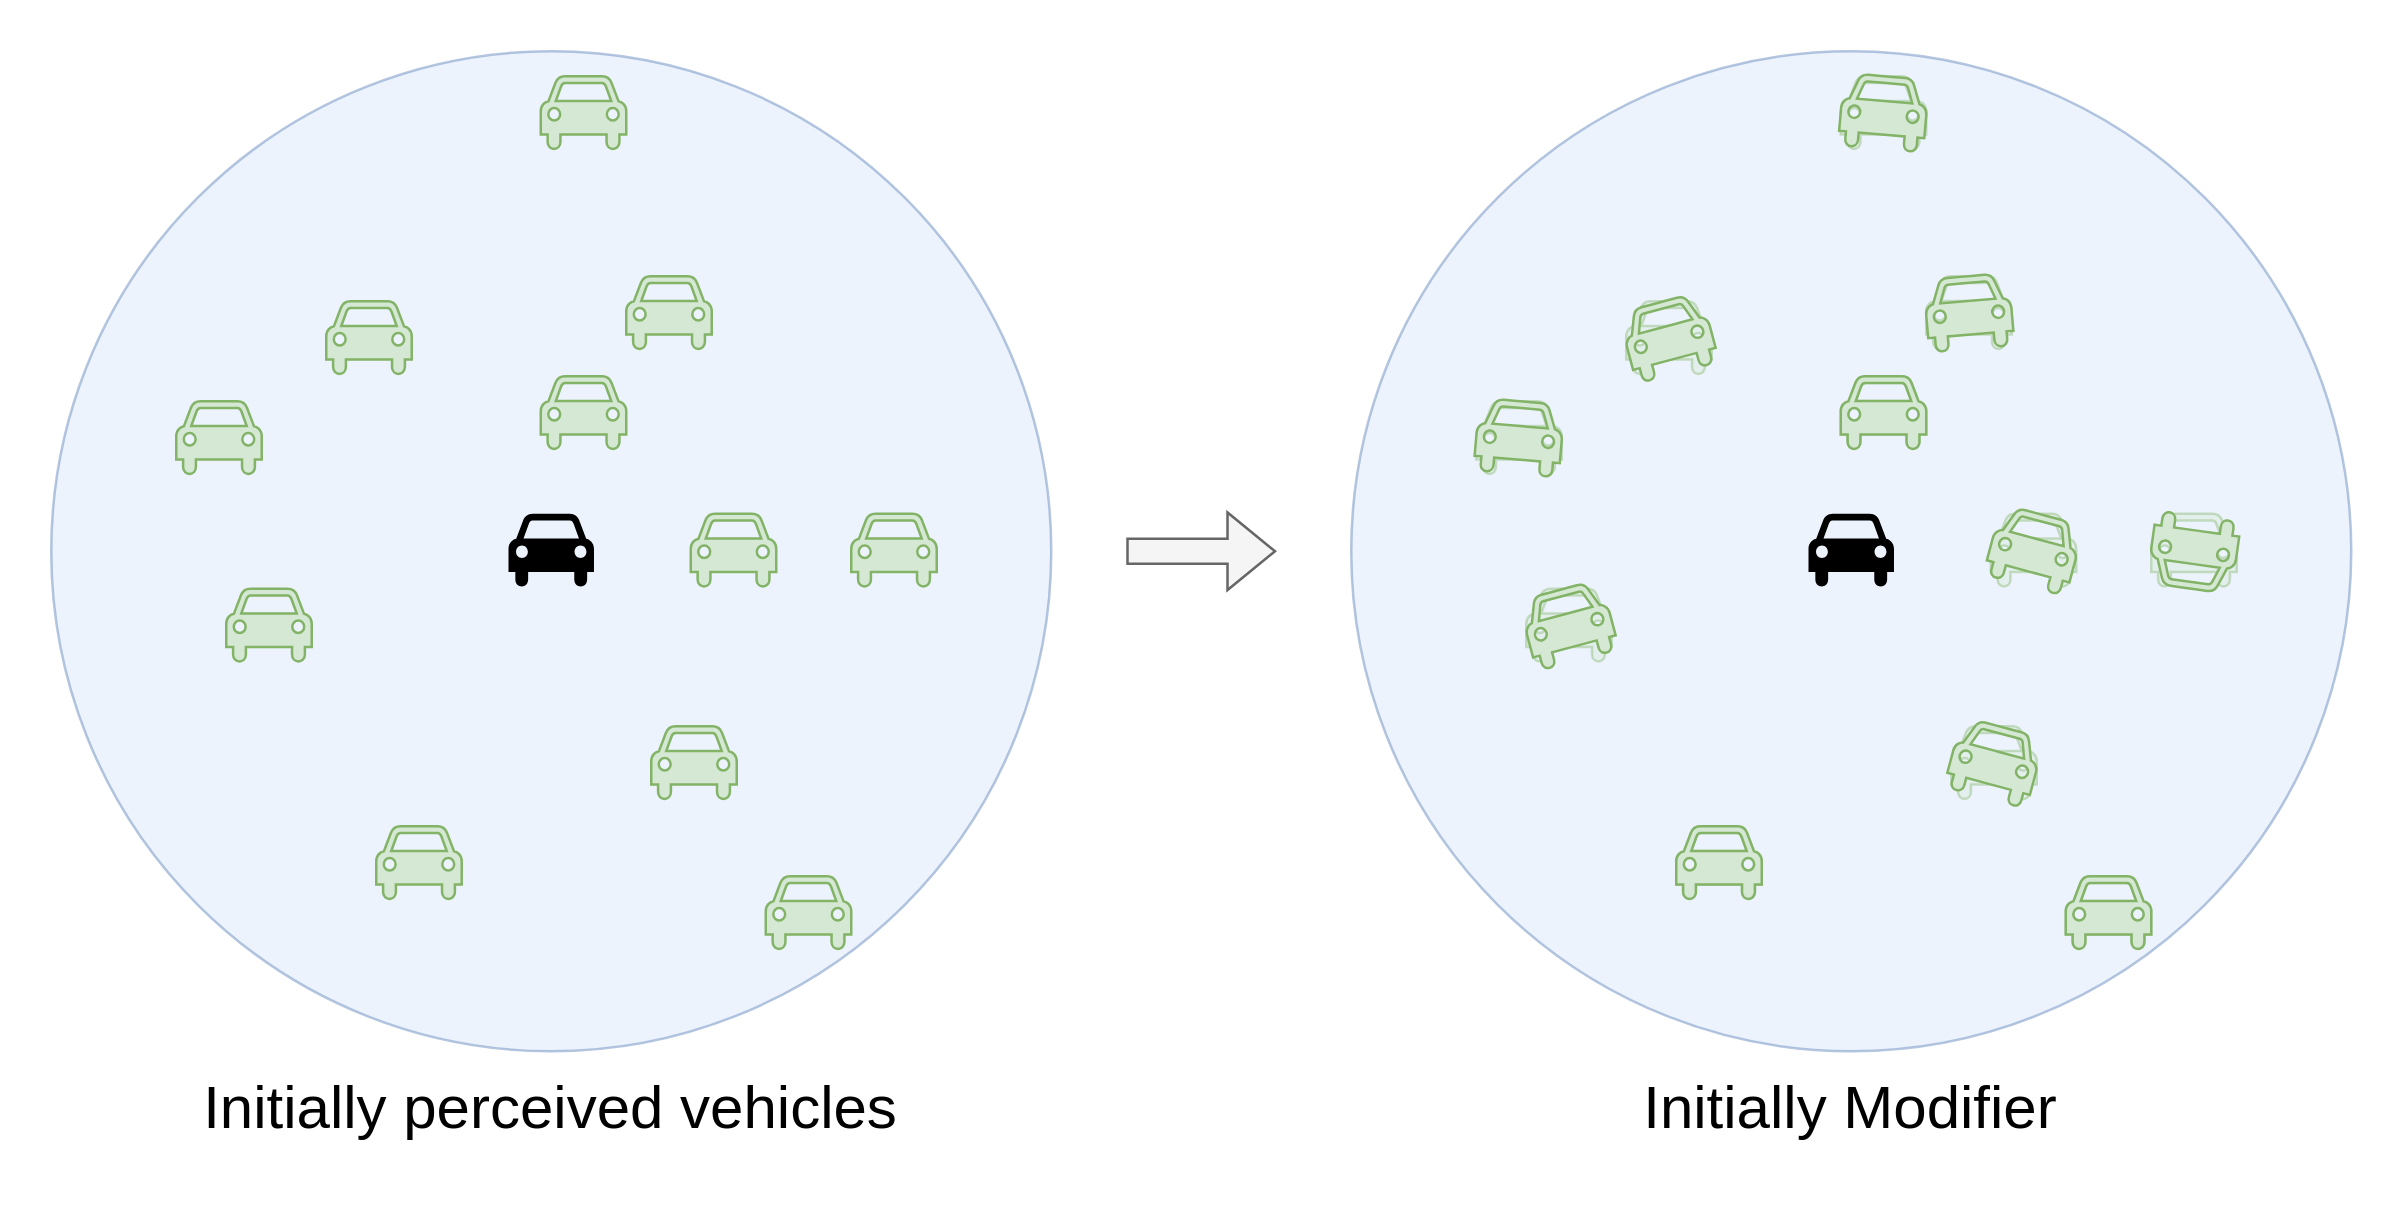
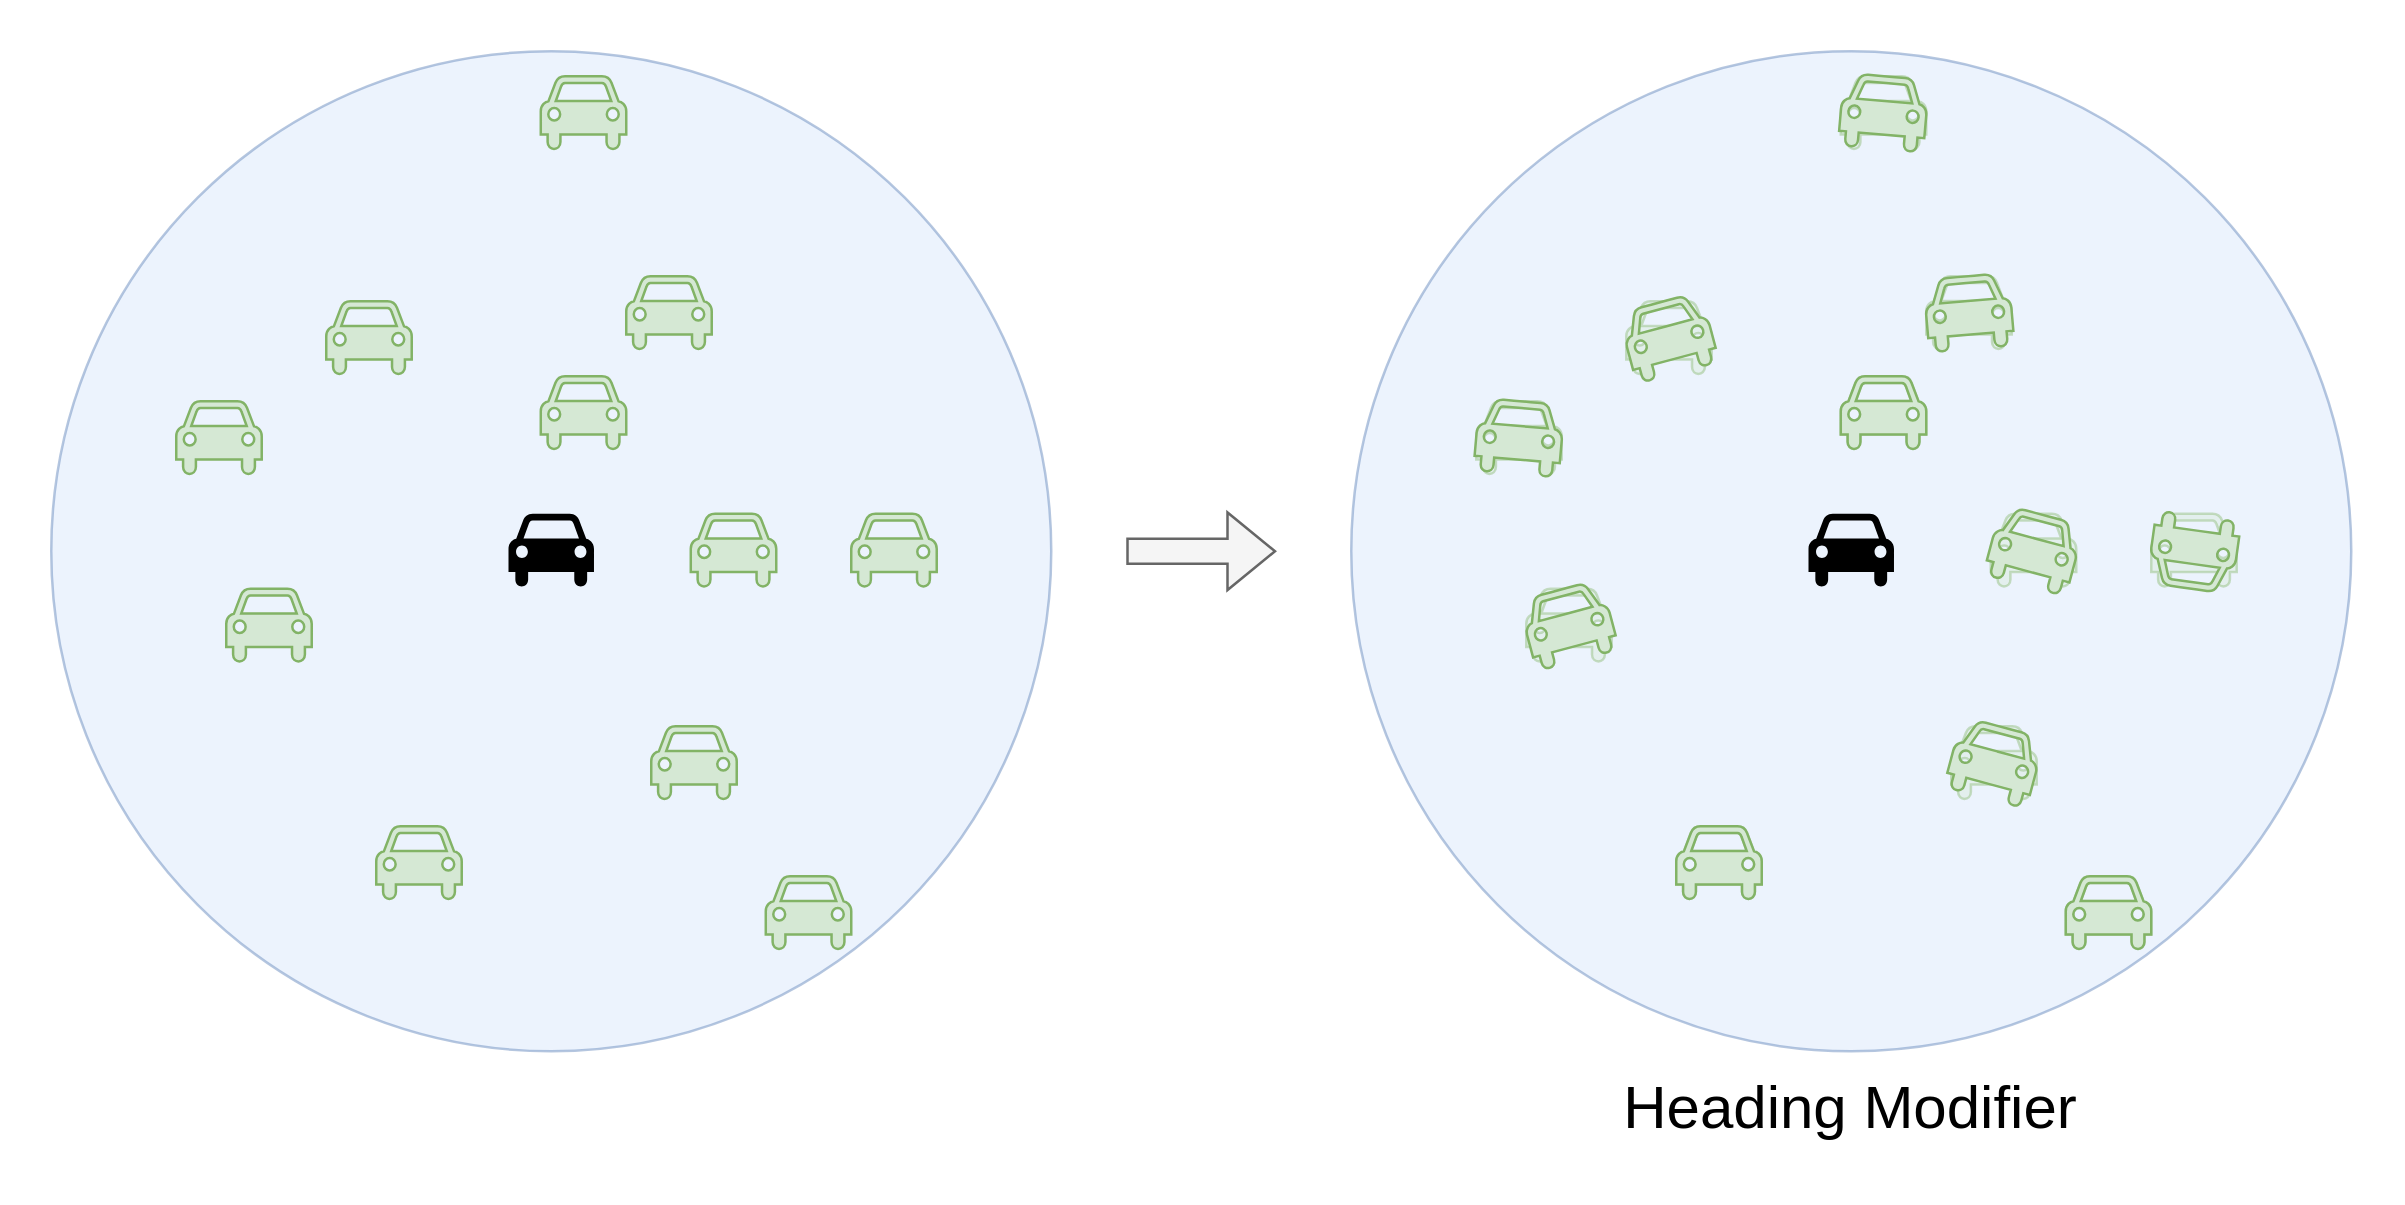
(1851, 1108) -> (1851, 1108)
(551, 1114) -> none
